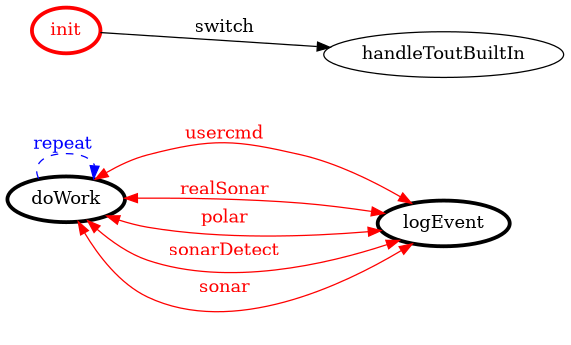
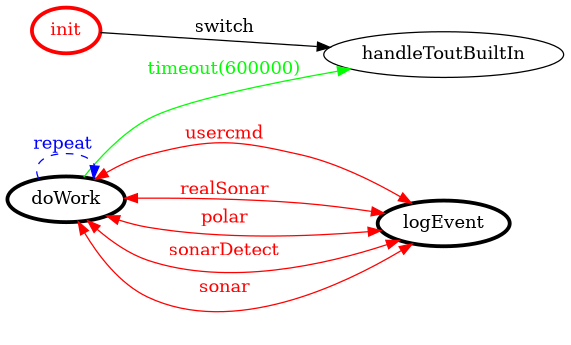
none -> (199, 101)
